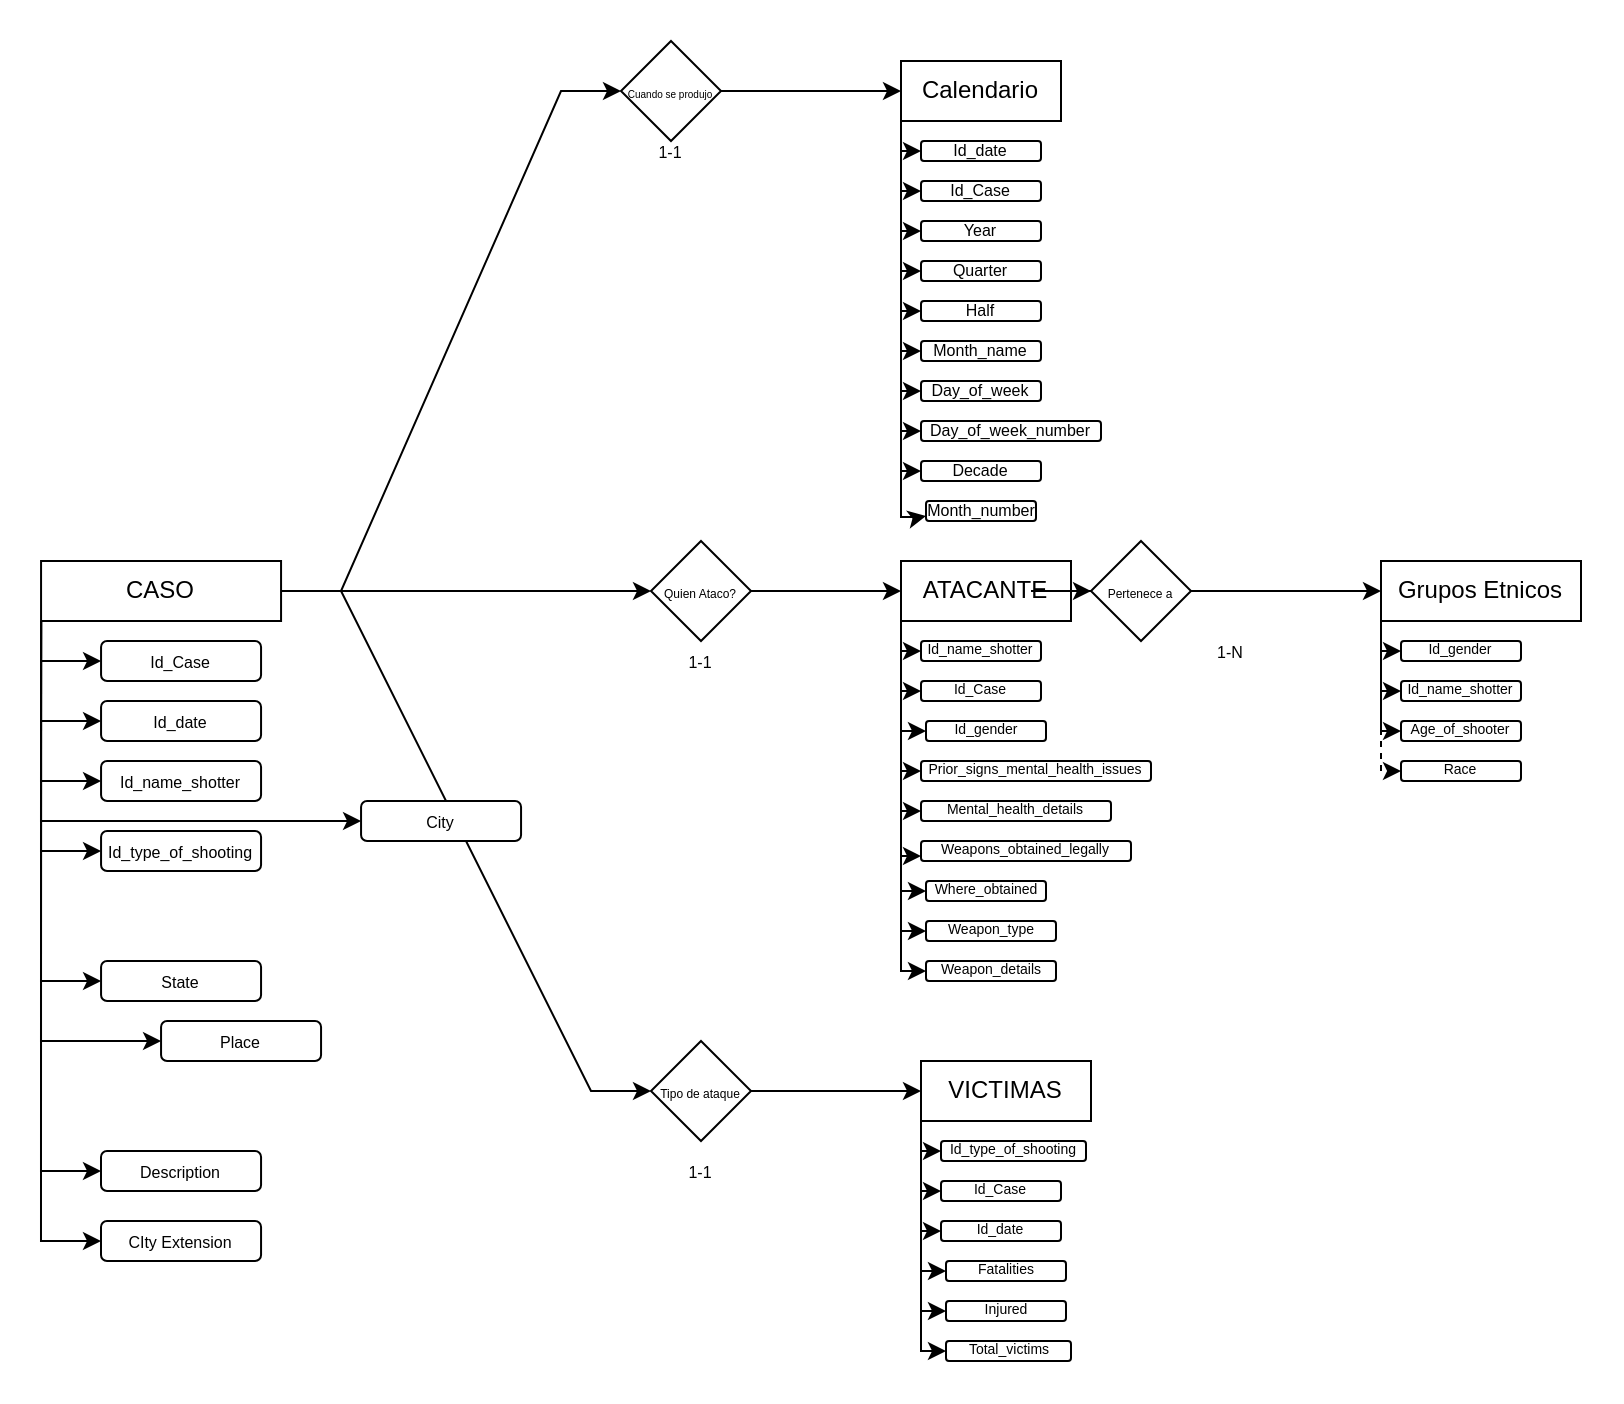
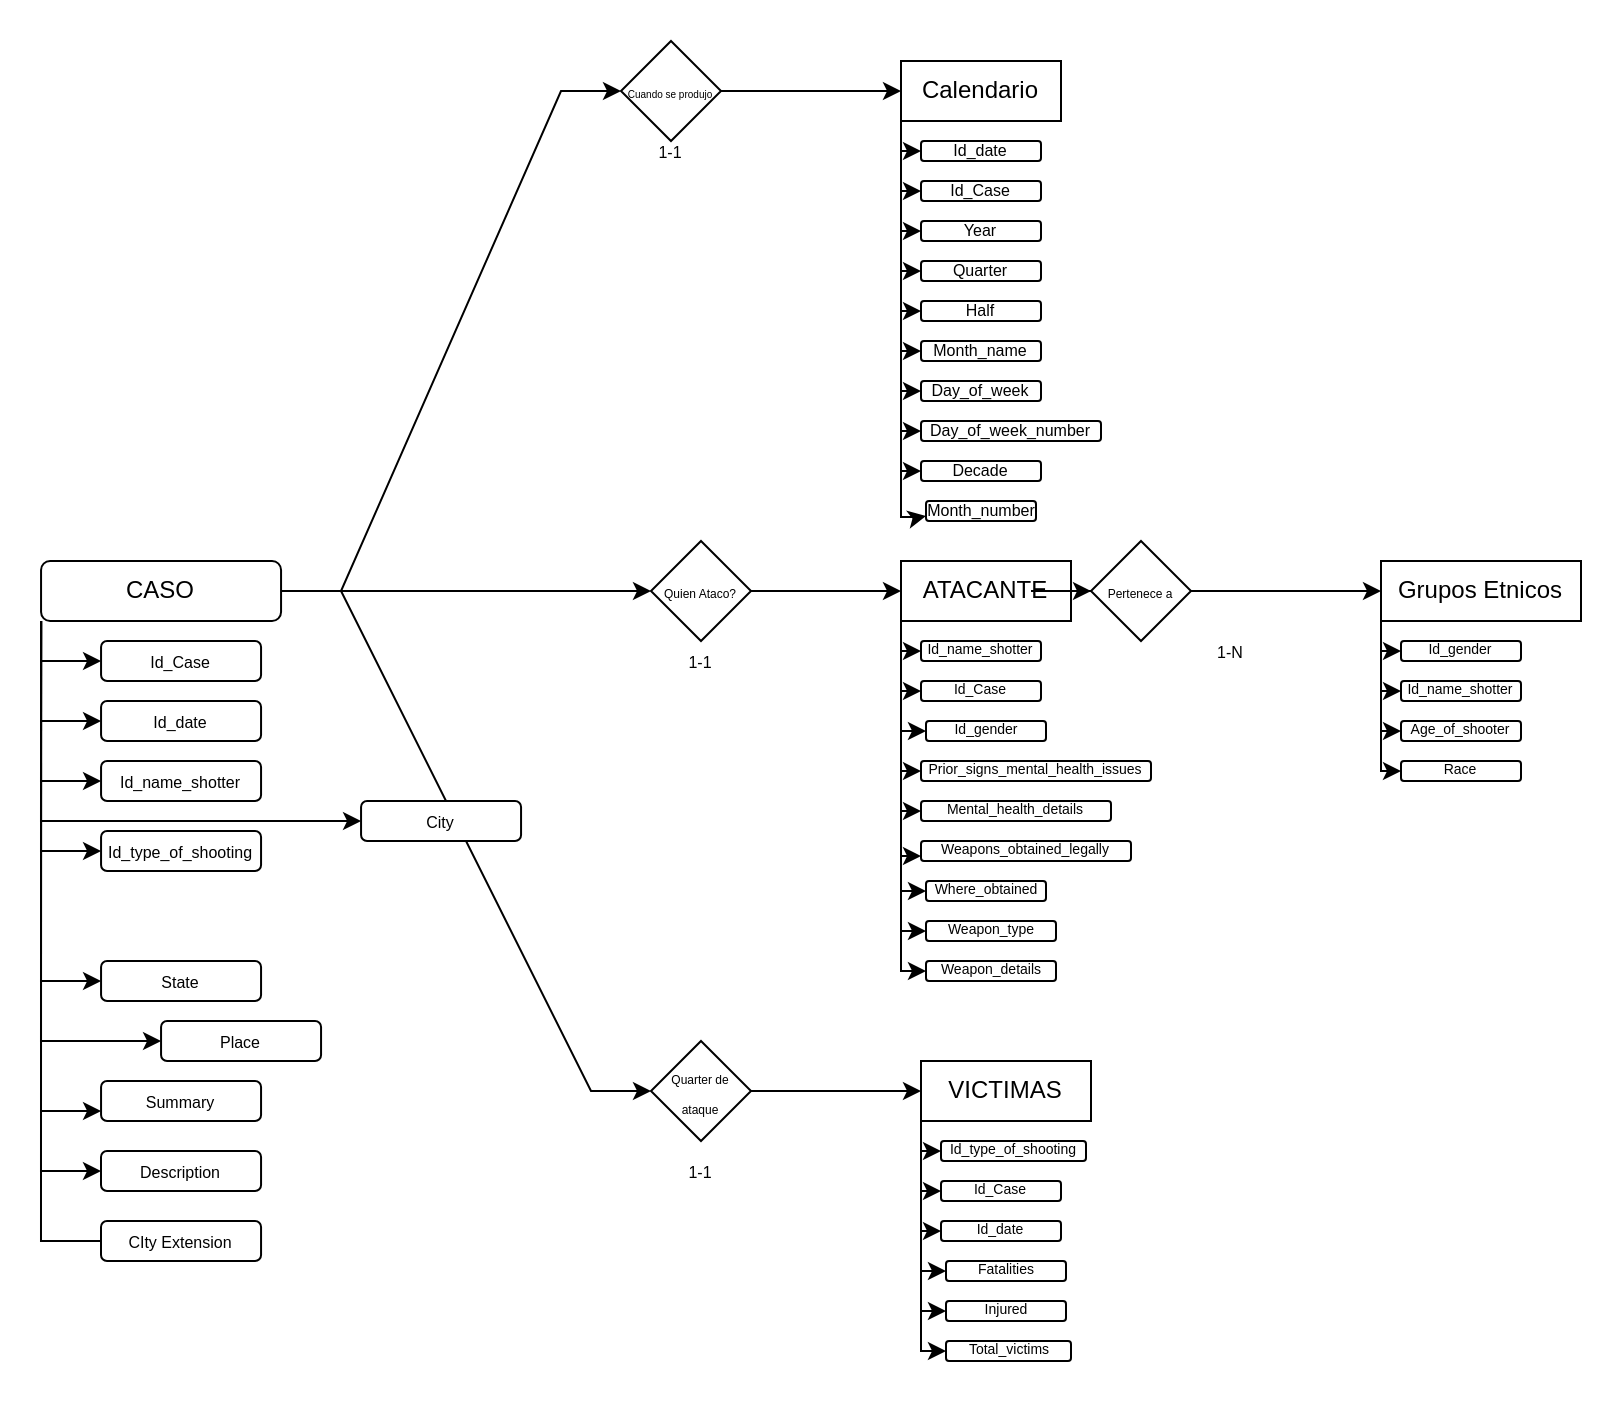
(161, 591) -> (161, 591)
(1381, 757) -> (1381, 757)
(701, 1091) -> (701, 1091)
none -> (181, 1101)
none -> (66, 1111)
(86, 1241) -> (91, 1241)
